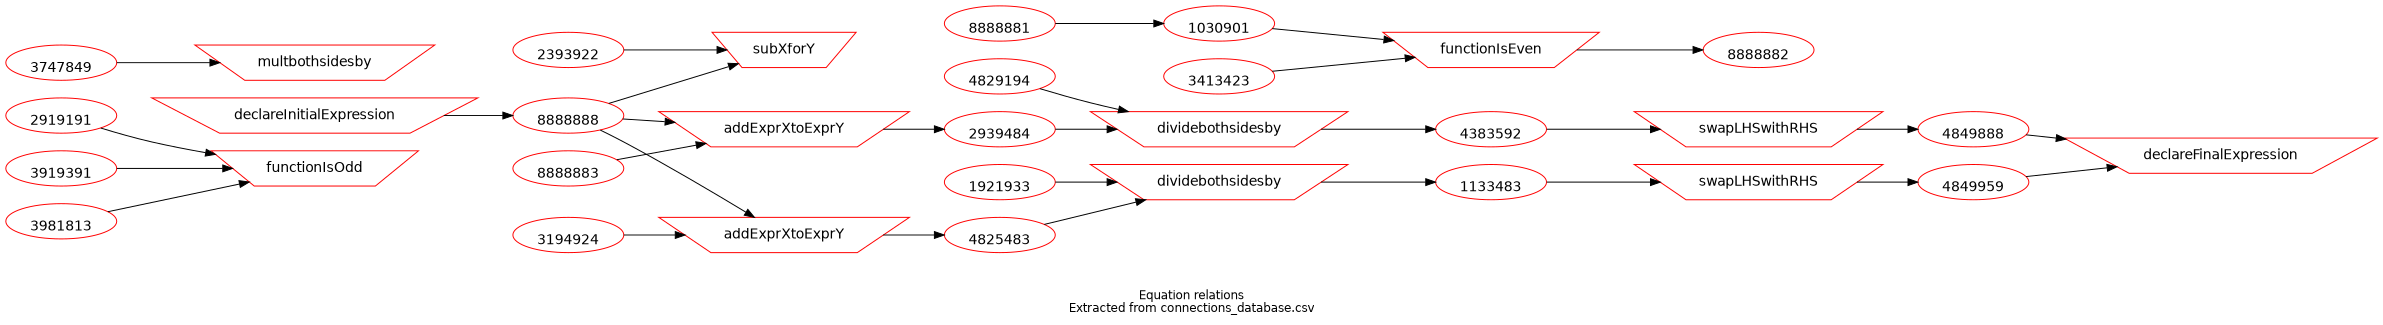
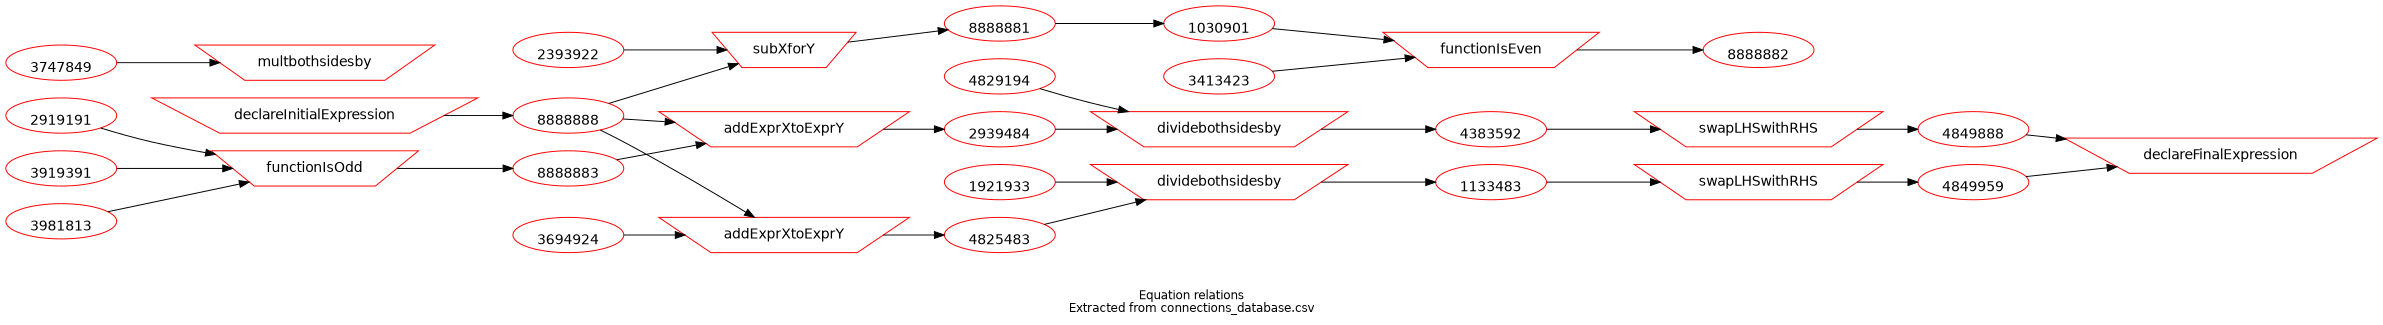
none -> (893, 37)
none -> (450, 168)
(568, 235) -> (568, 235)
